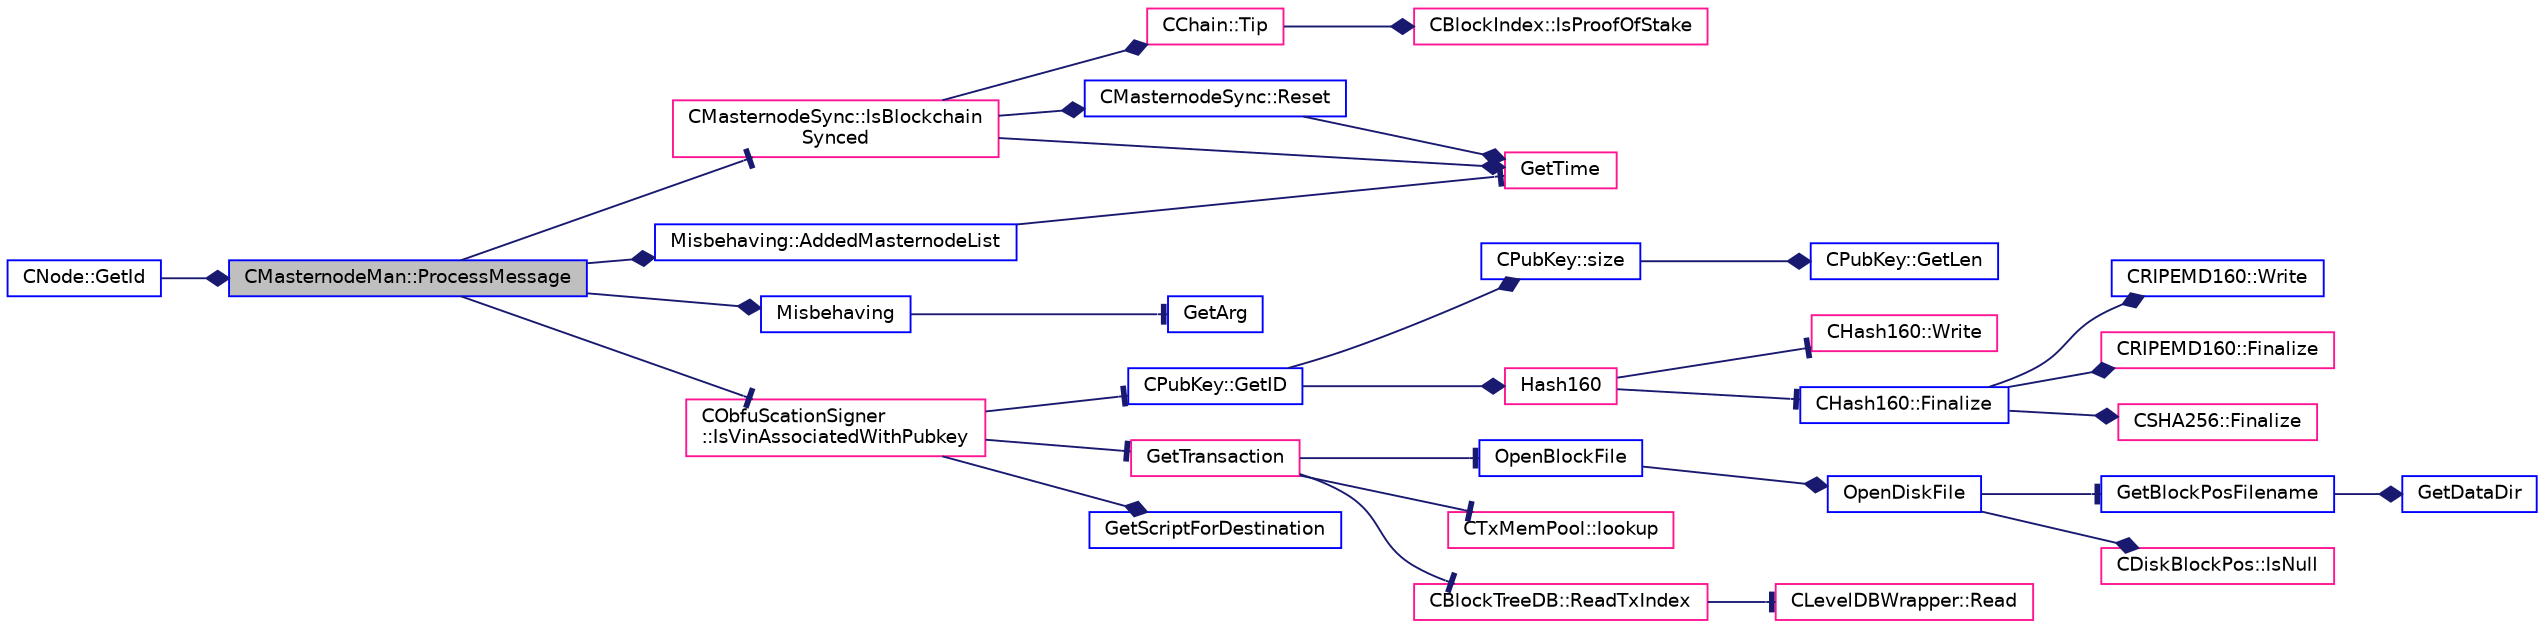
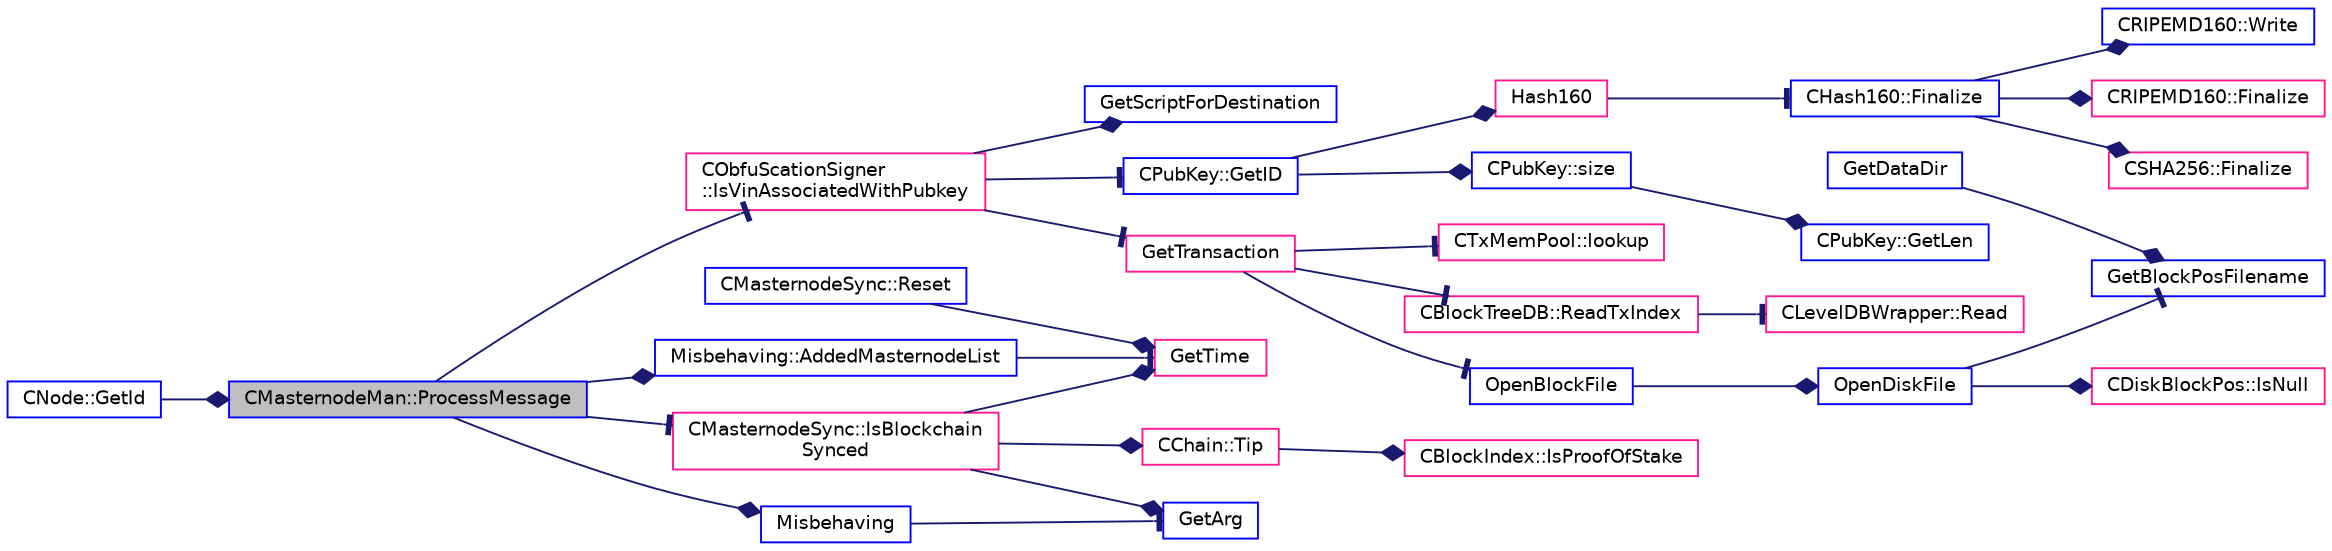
(1030, 113) -> (1056, 488)
(1904, 333) -> none
(2357, 494) -> (2053, 217)
